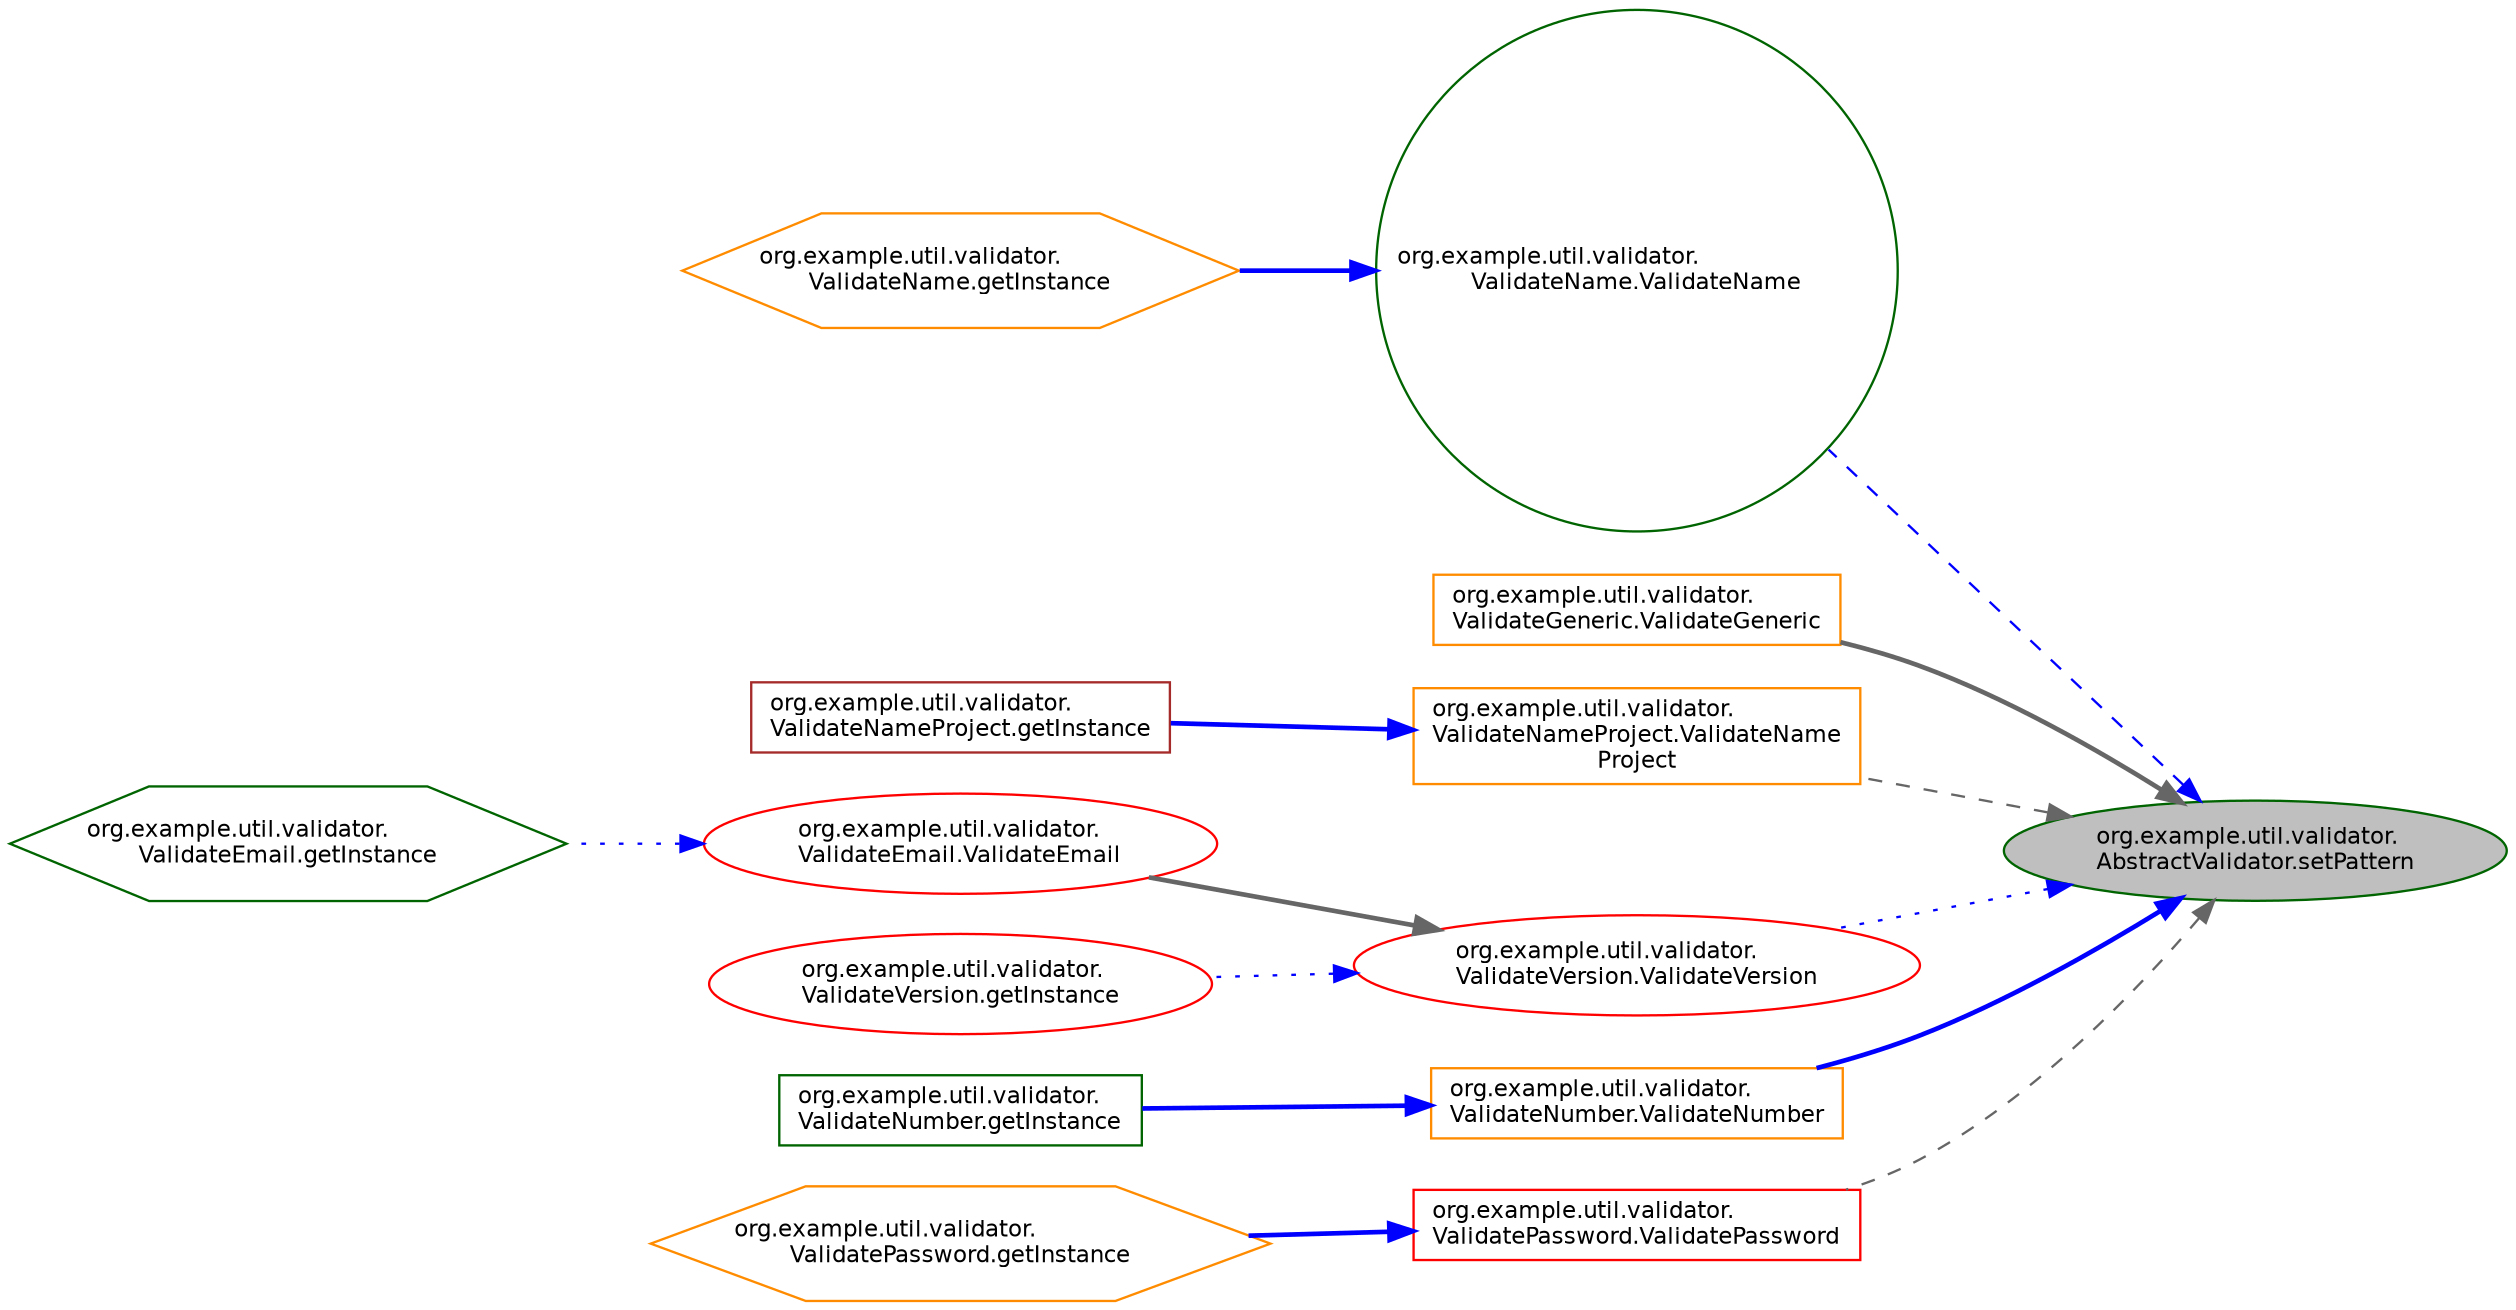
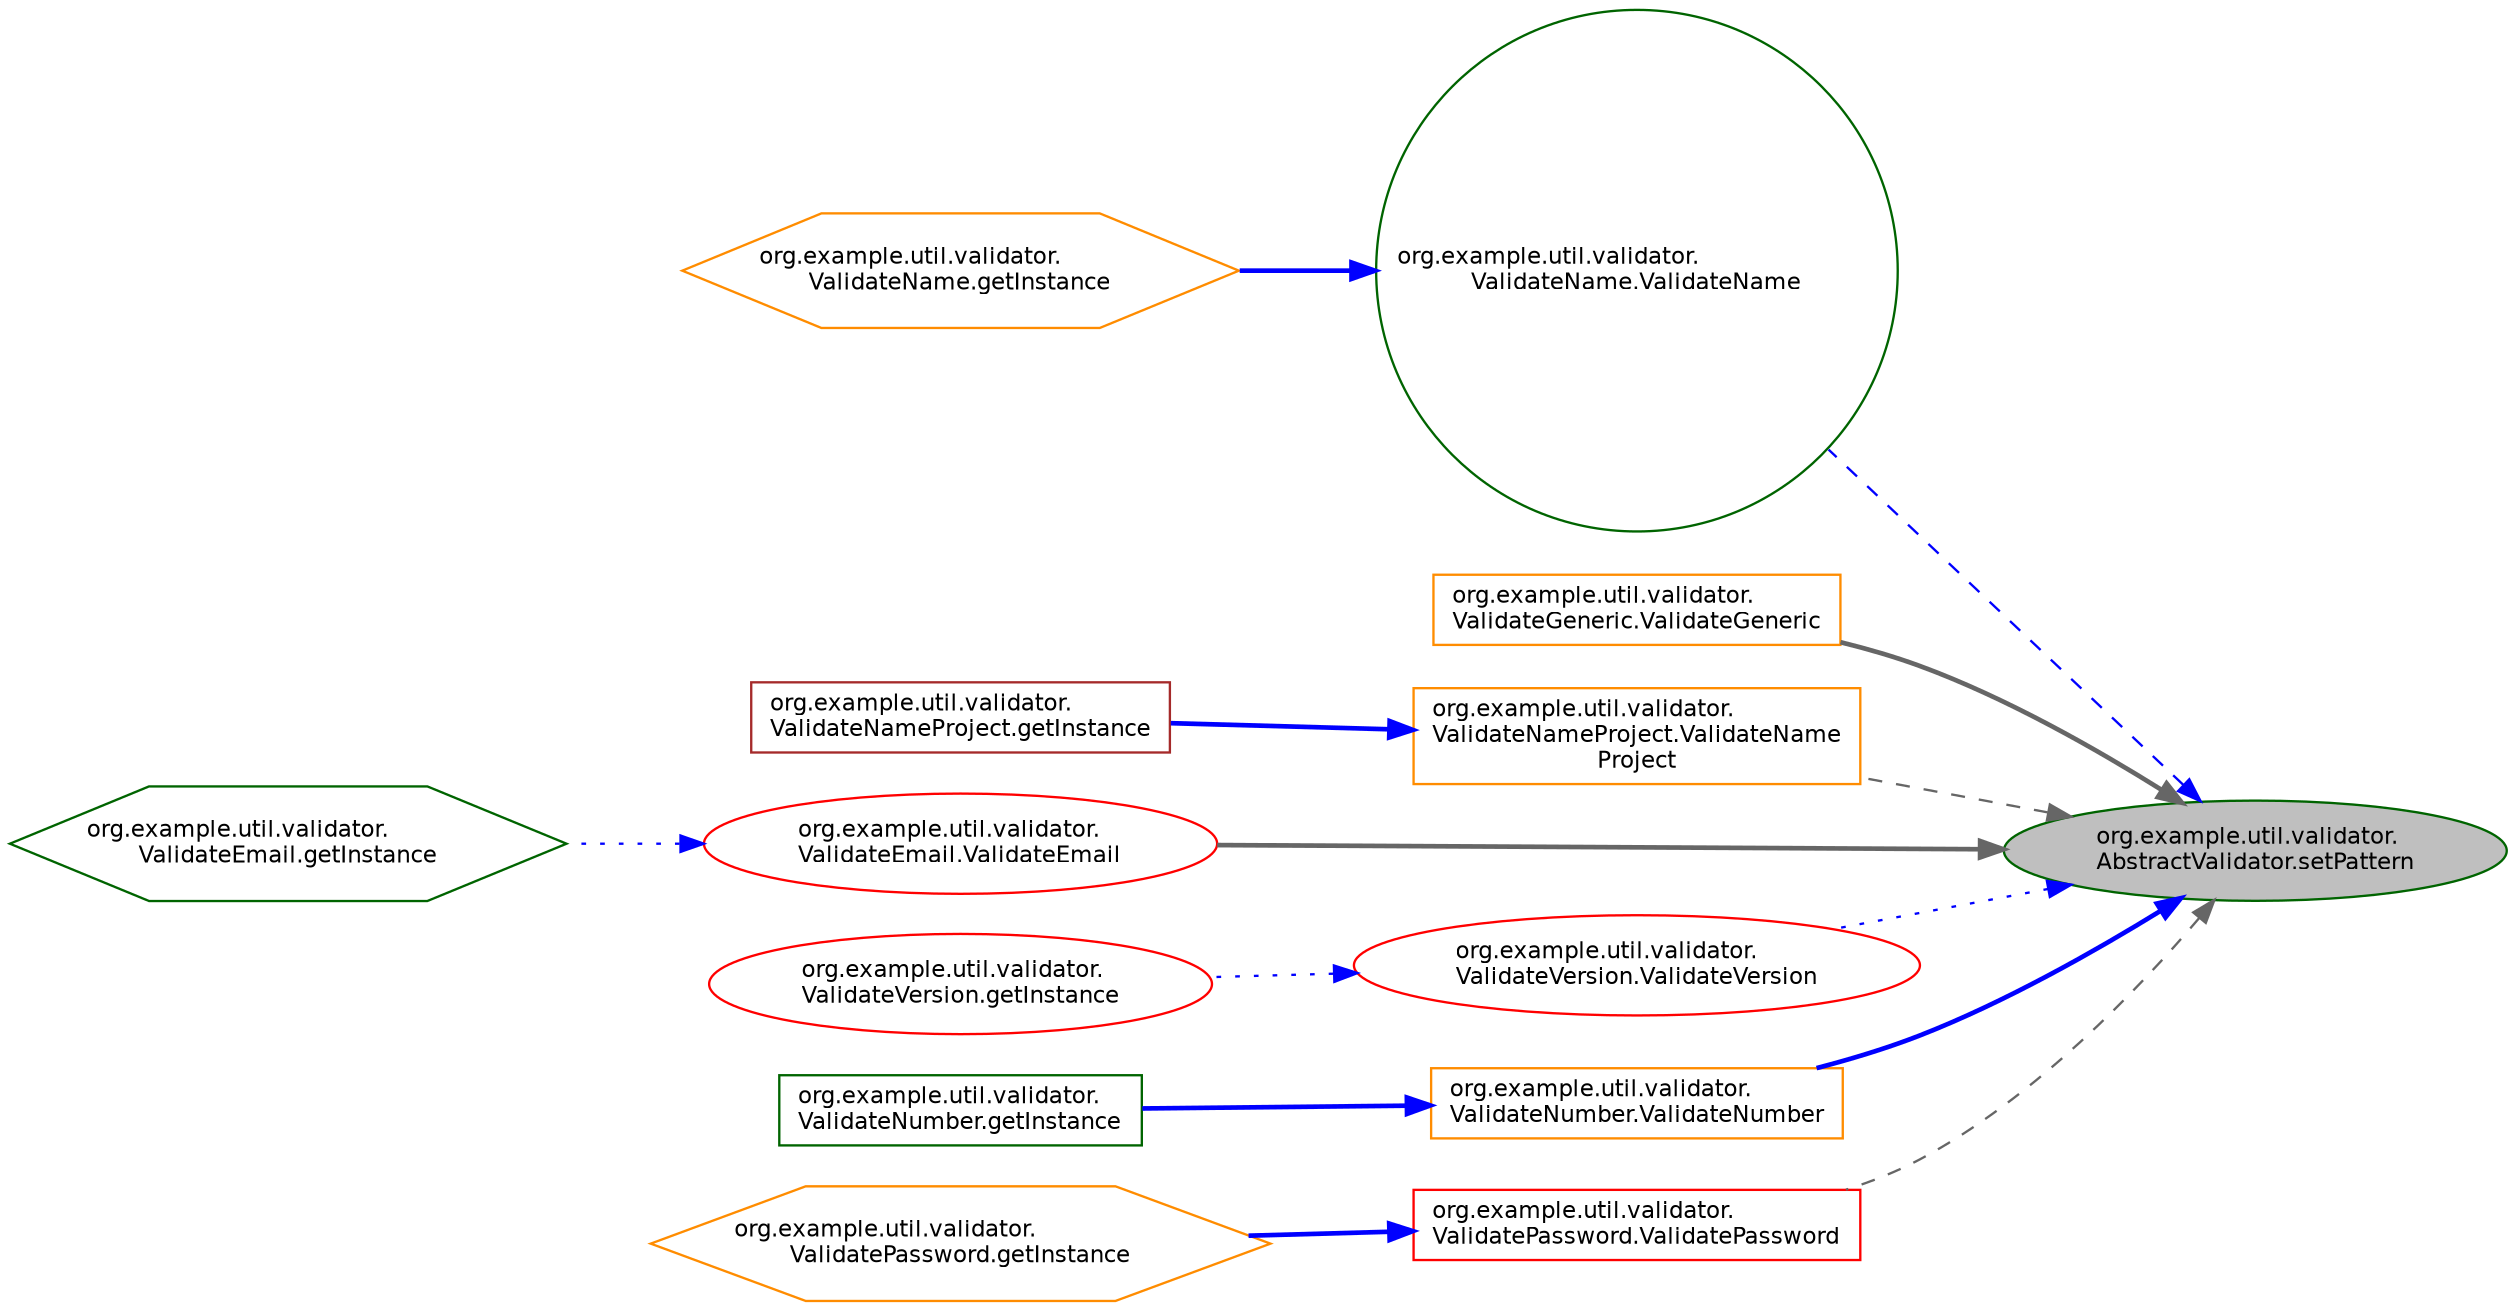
(1282, 901) -> (1599, 847)
